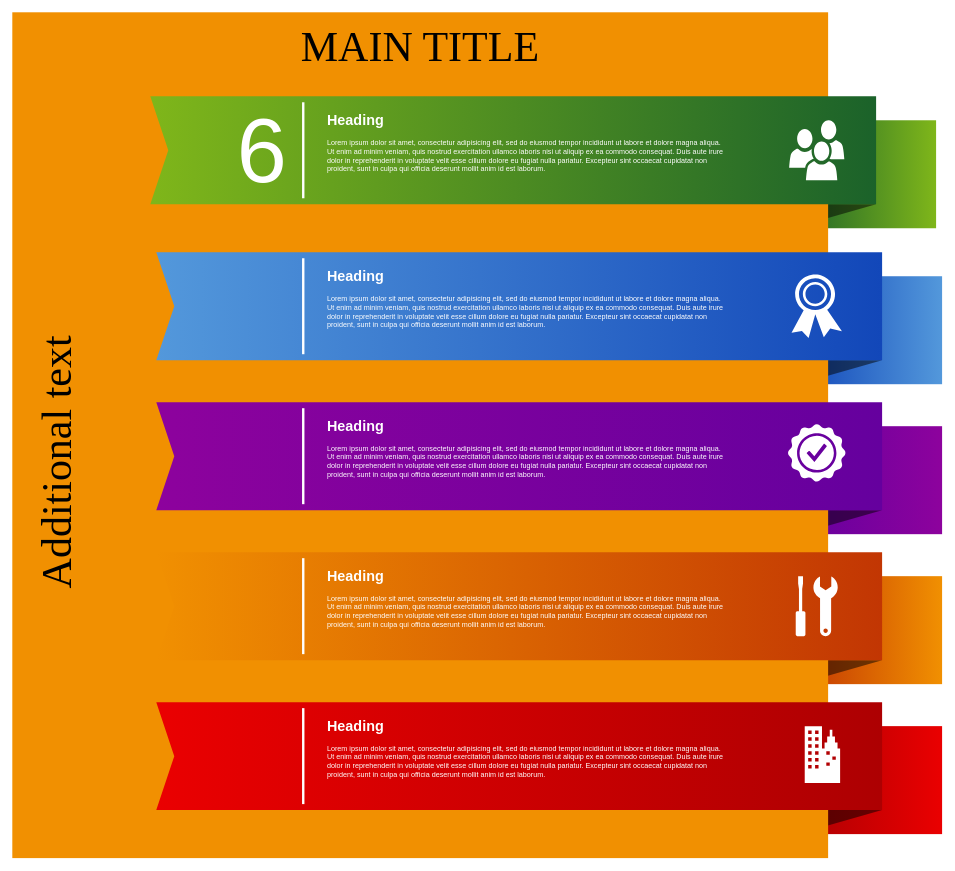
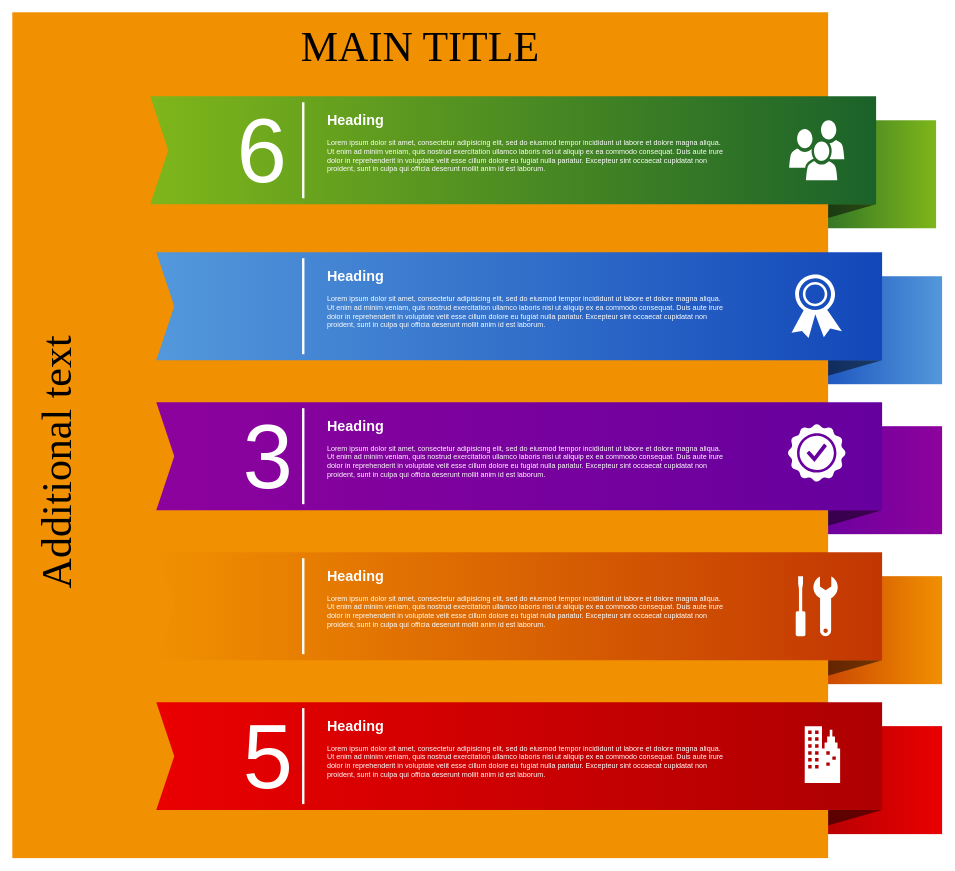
none -> (234, 456)
none -> (234, 756)
